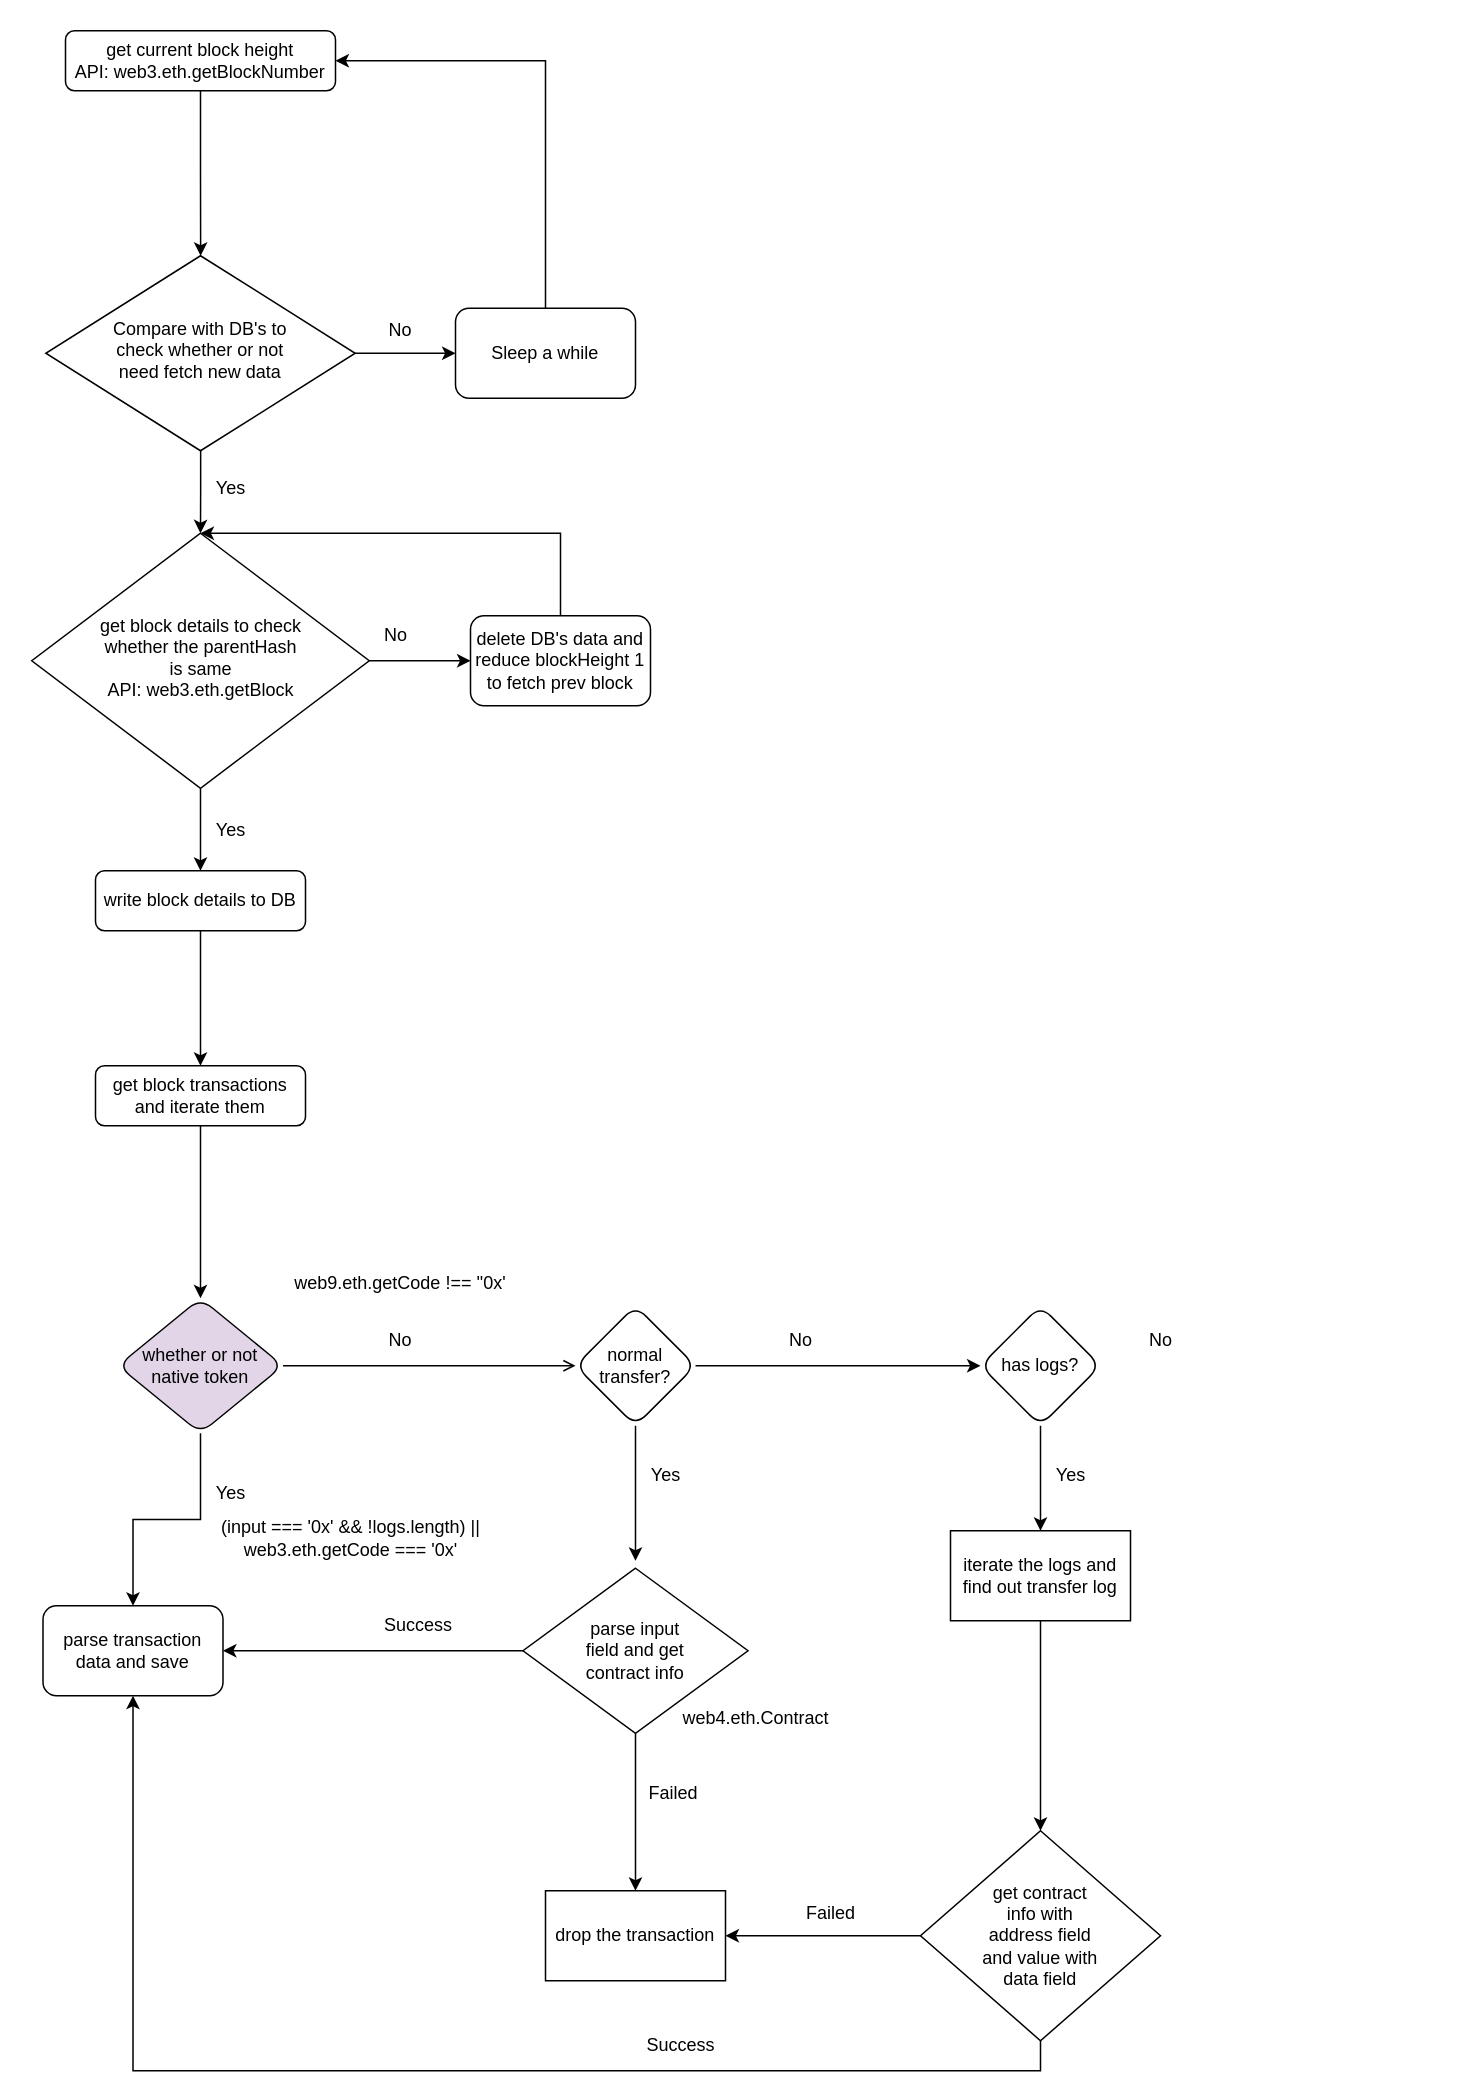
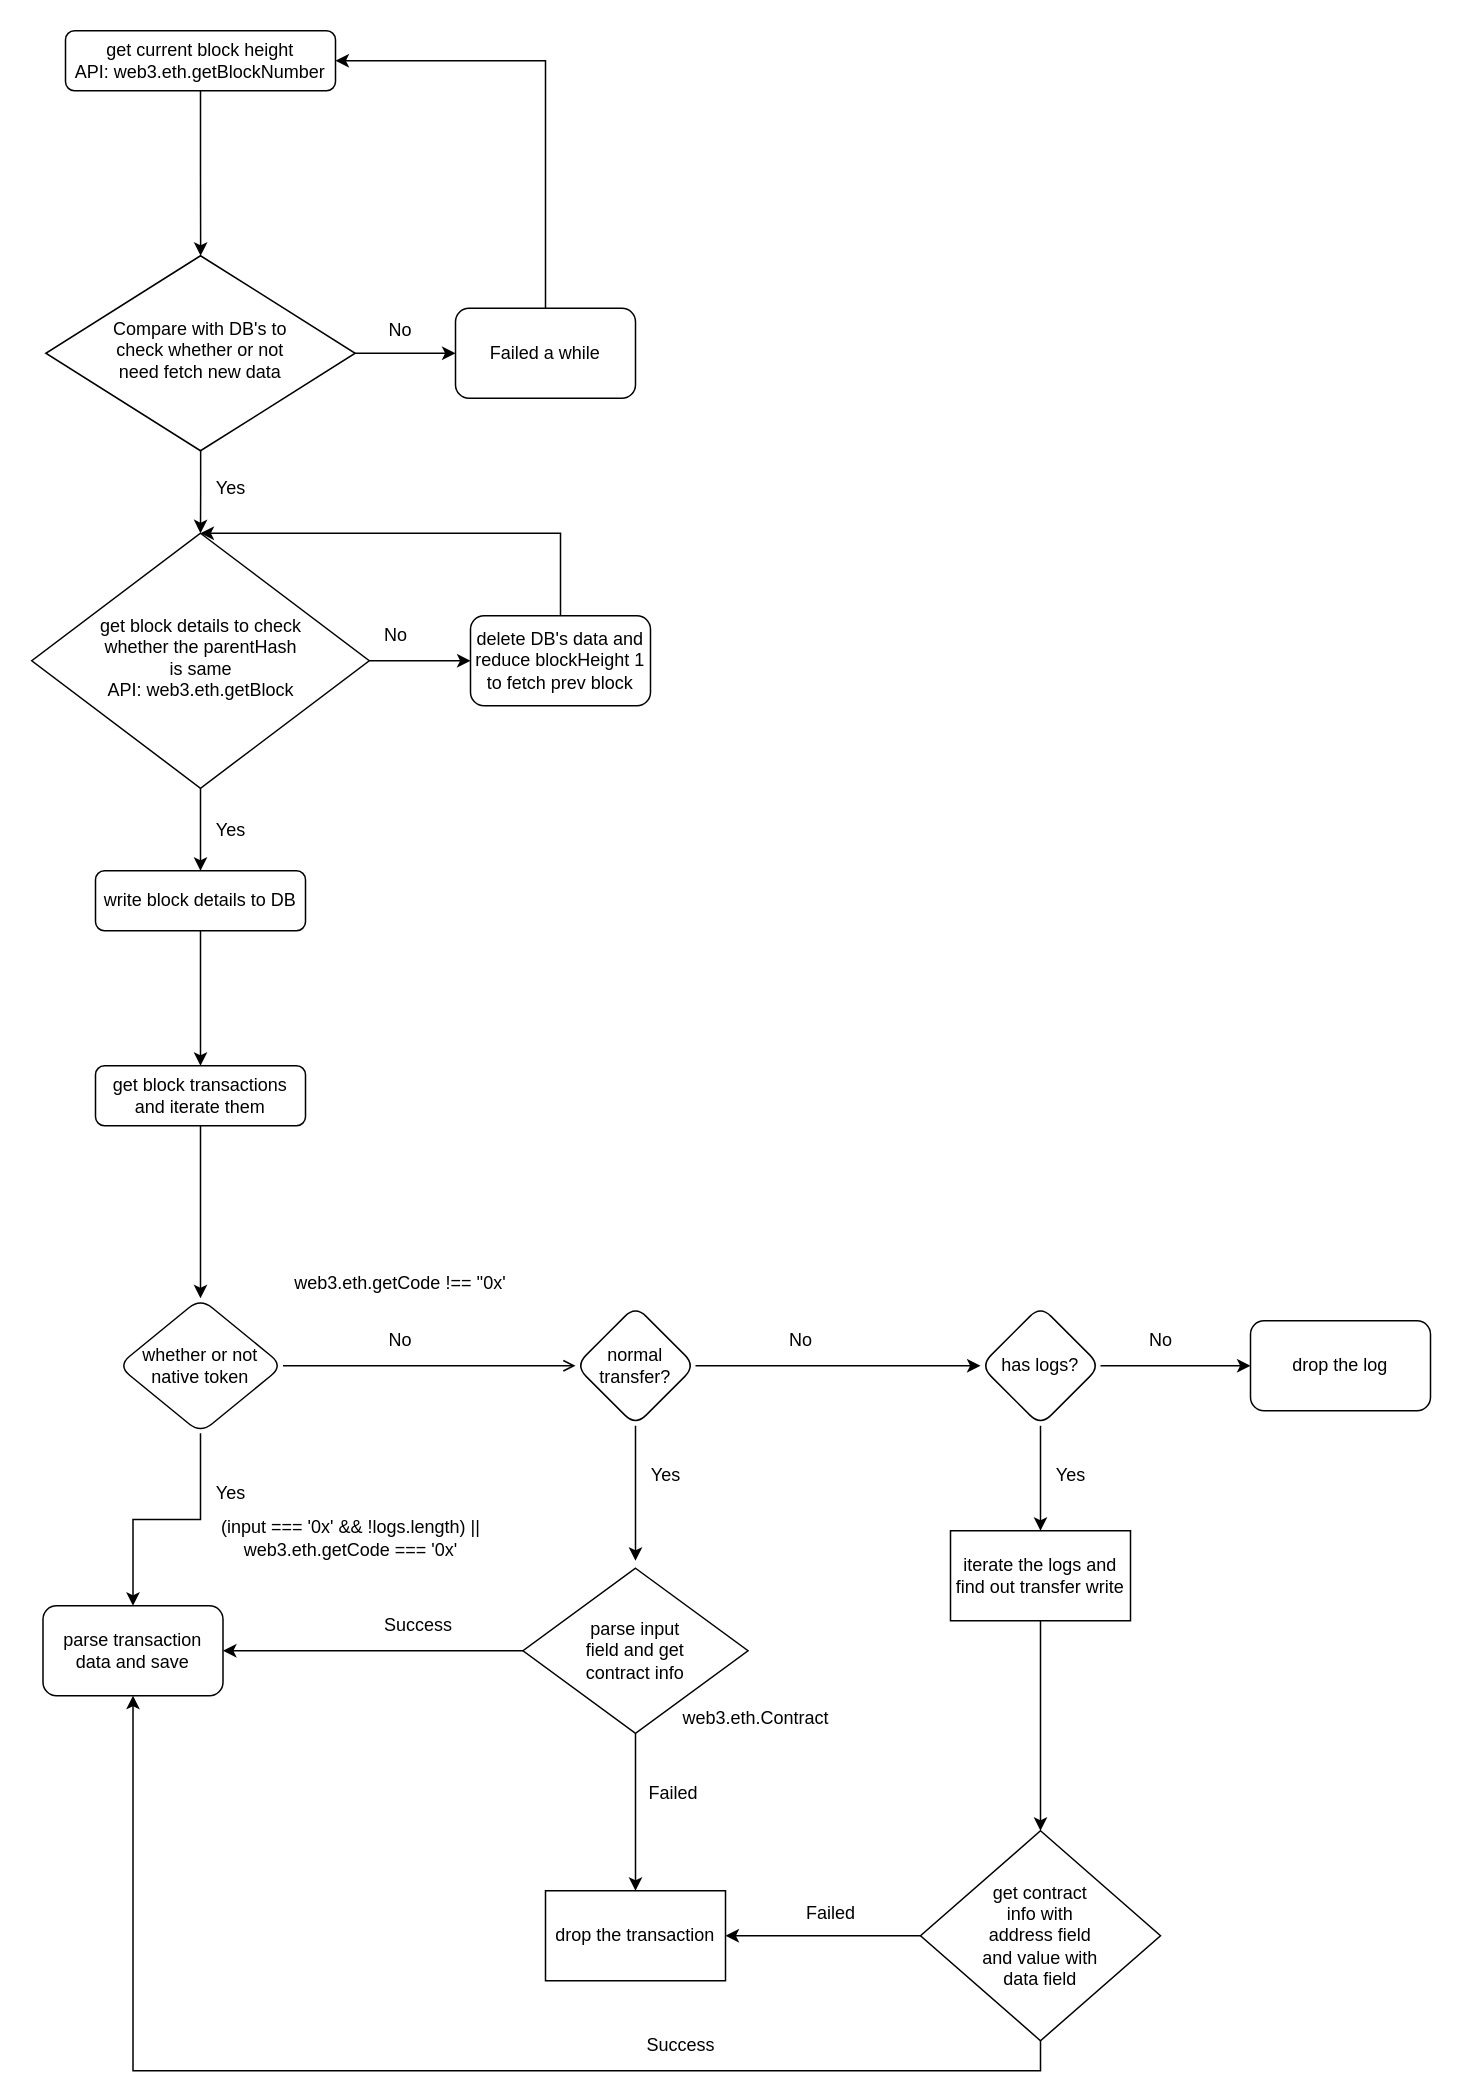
(545, 353) -> (545, 353)
(401, 1283) -> (401, 1283)
(200, 1366) -> (200, 1366)
none -> (1170, 1366)
none -> (1340, 1366)
(1040, 1576) -> (1040, 1576)
(756, 1718) -> (756, 1718)
